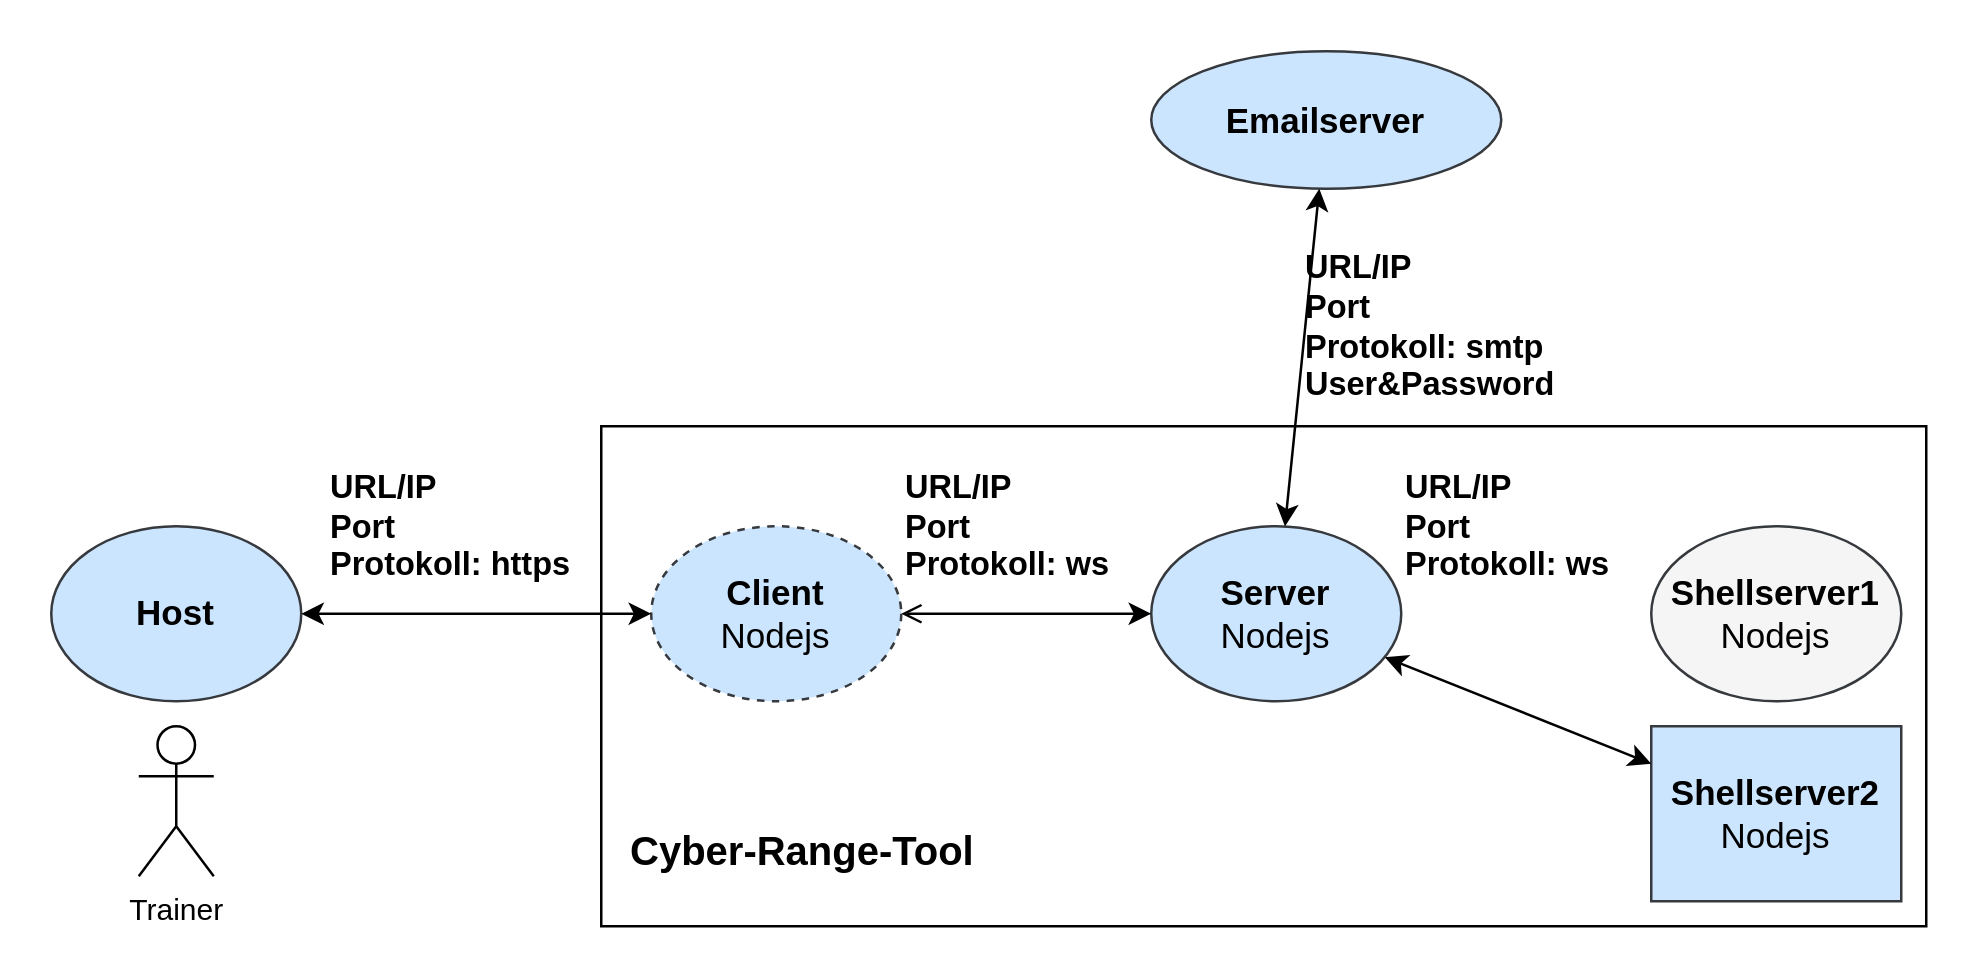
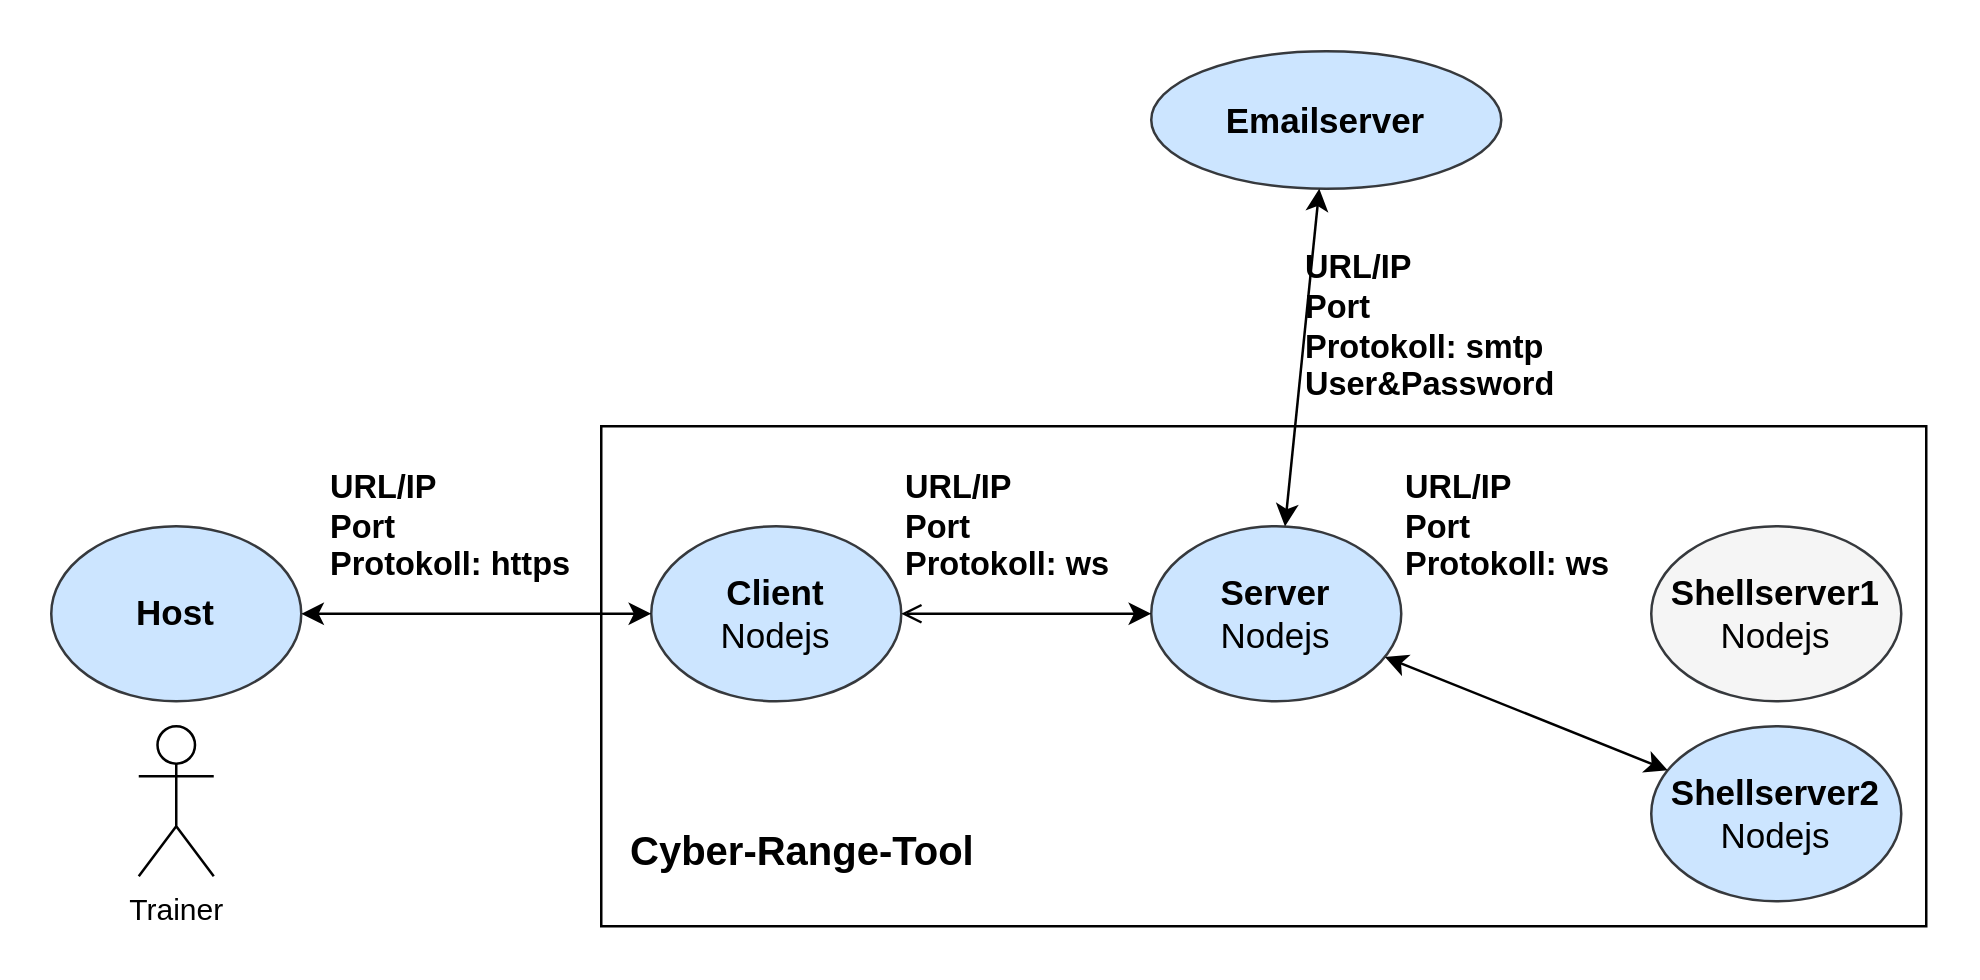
(776, 614) -> (776, 614)
(1776, 814) -> (1776, 814)
